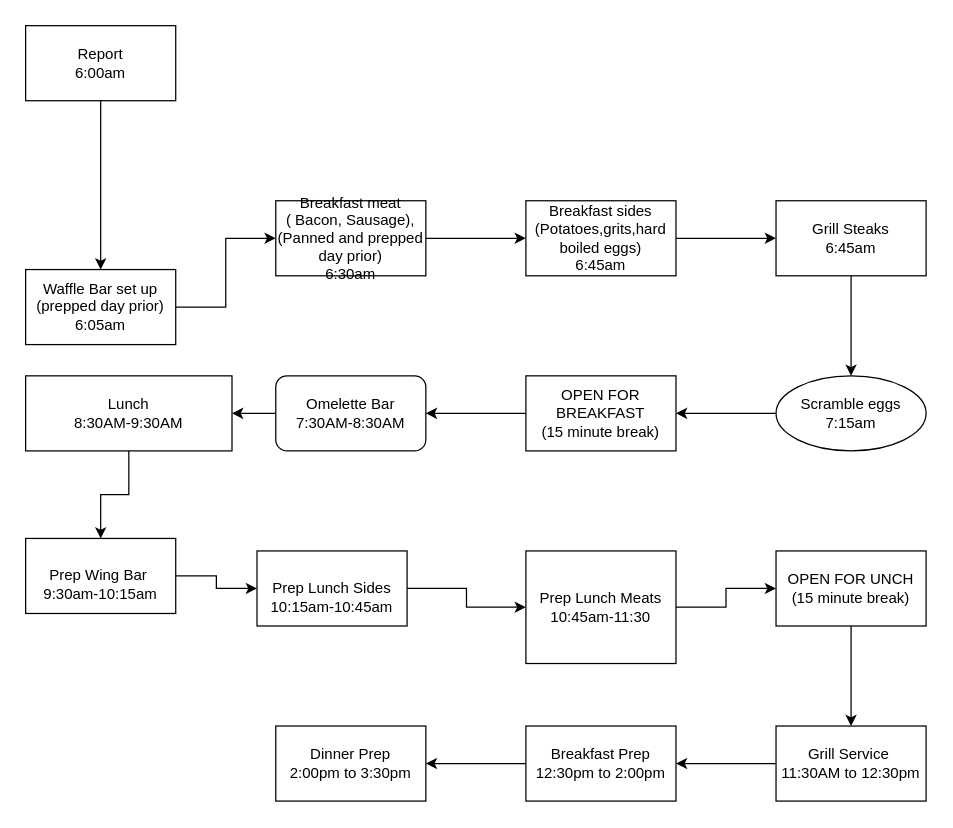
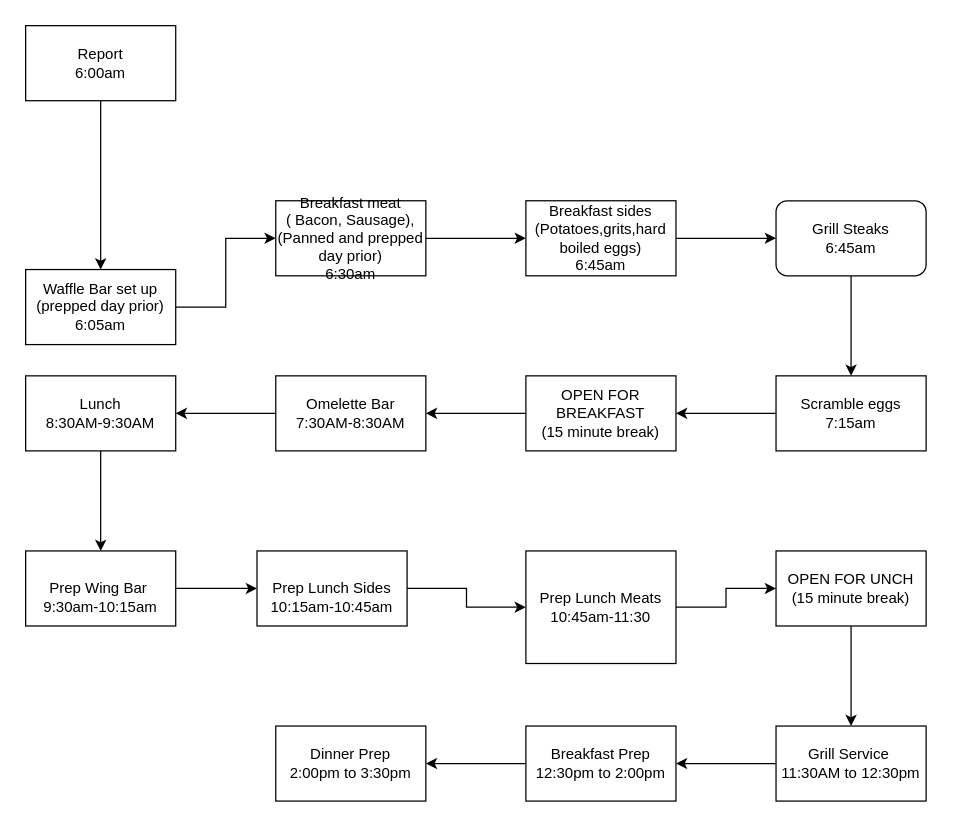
(851, 238) -> (851, 238)
(129, 413) -> (101, 413)
(351, 413) -> (351, 413)
(851, 413) -> (851, 413)
(101, 576) -> (101, 588)
